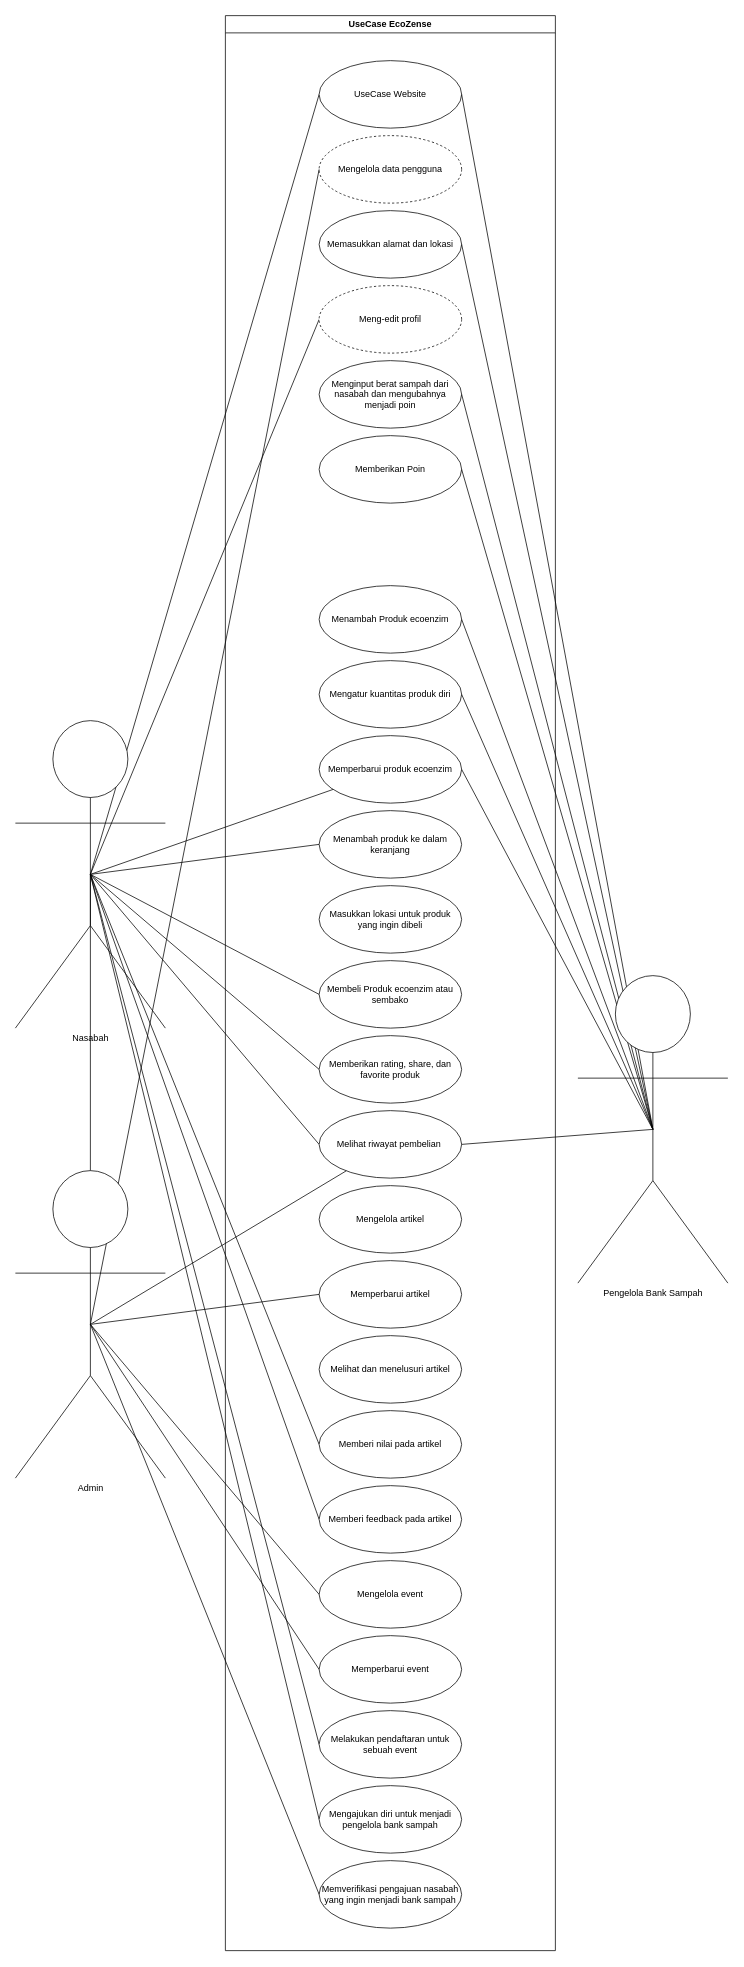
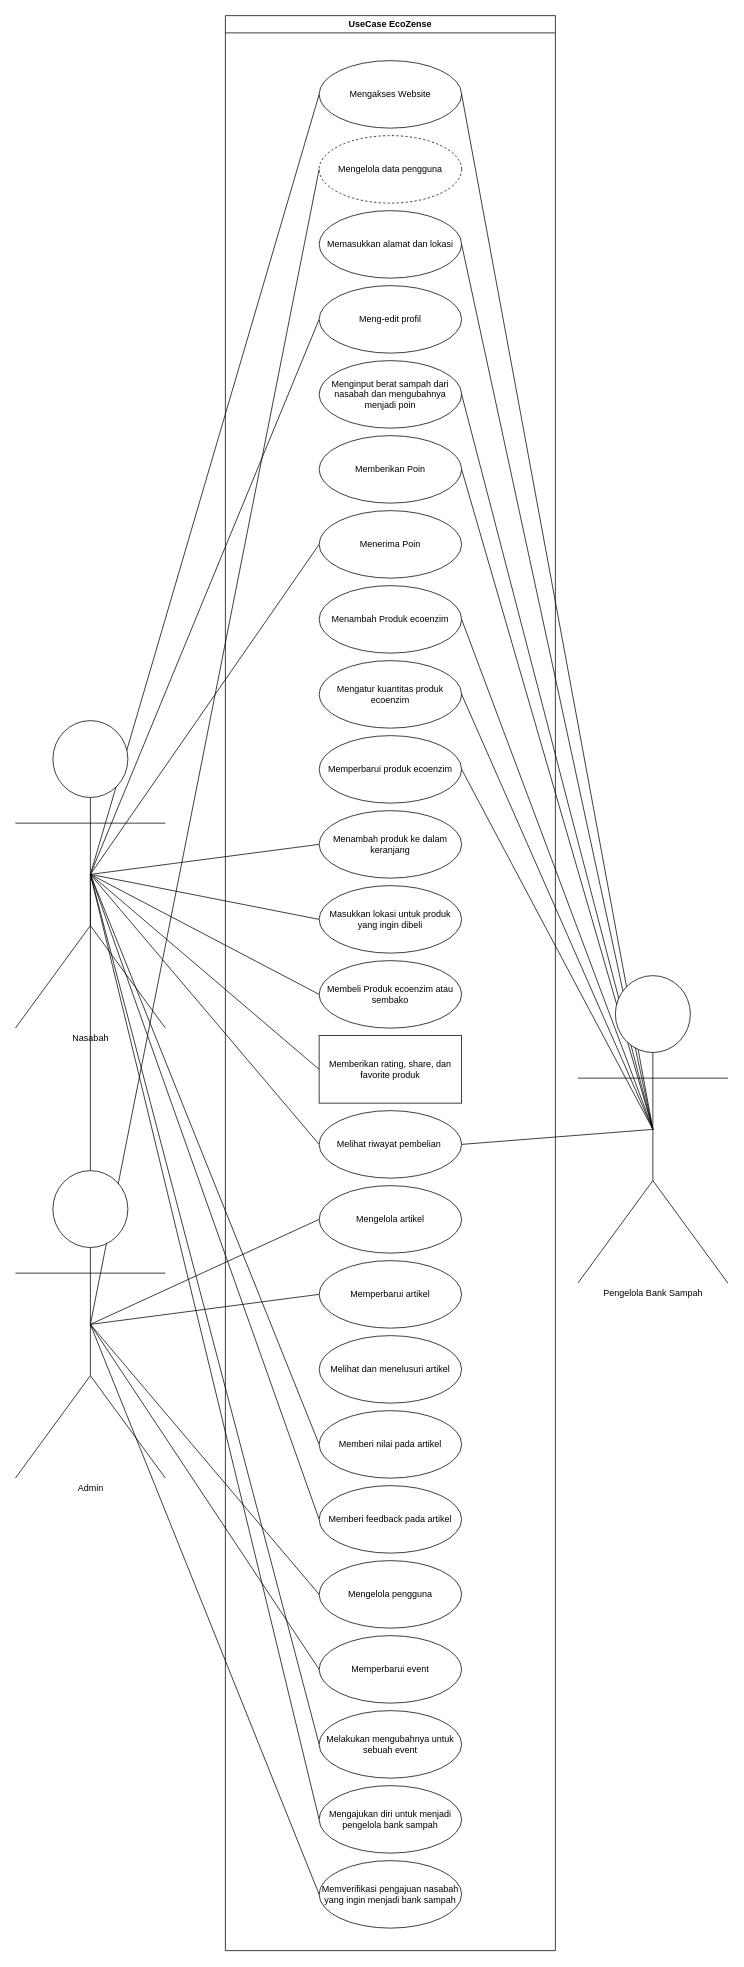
(390, 94) -> (390, 94)
(390, 319) -> (390, 319)
none -> (390, 544)
(390, 694) -> (390, 694)
none -> (153, 784)
(238, 823) -> (207, 897)
(390, 1069) -> (390, 1069)
(253, 1227) -> (234, 1258)
(390, 1594) -> (390, 1594)
(390, 1744) -> (390, 1744)
